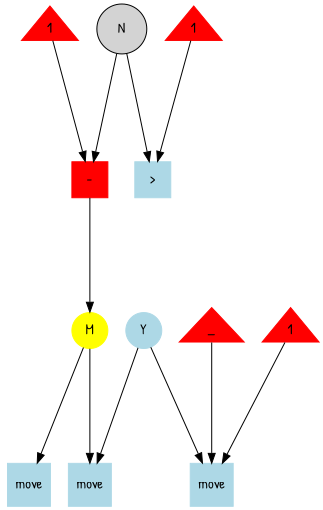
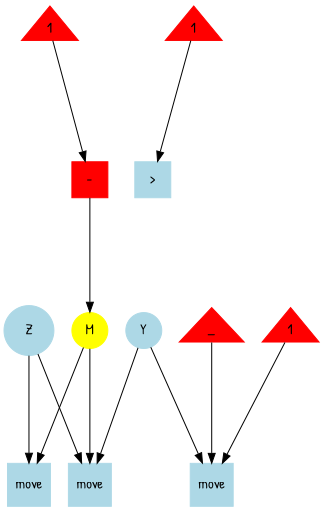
(122, 29) -> none
none -> (29, 331)
